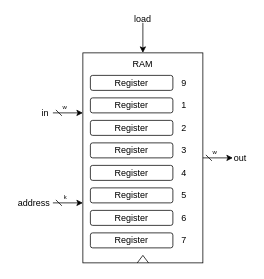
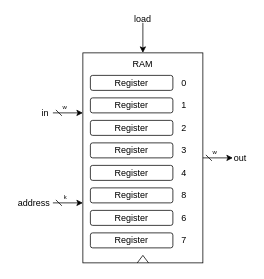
(184, 83) -> (184, 83)
(184, 195) -> (184, 195)
